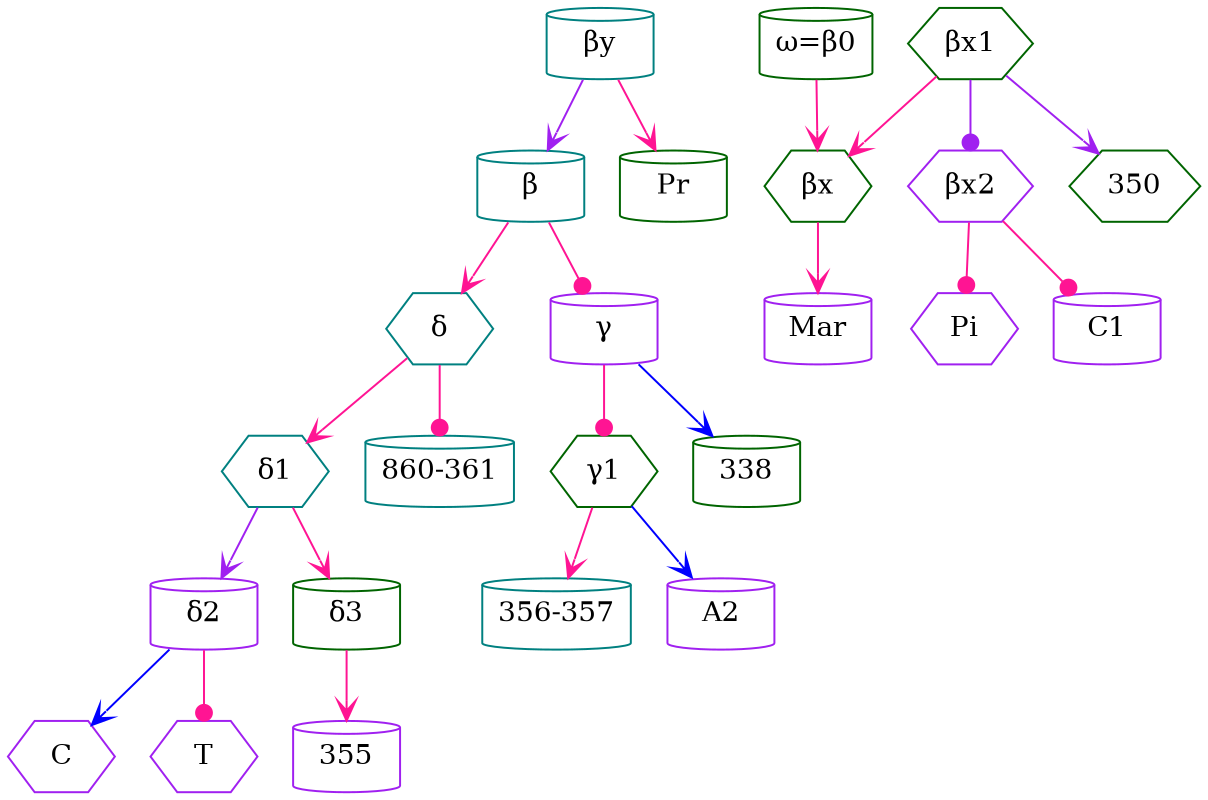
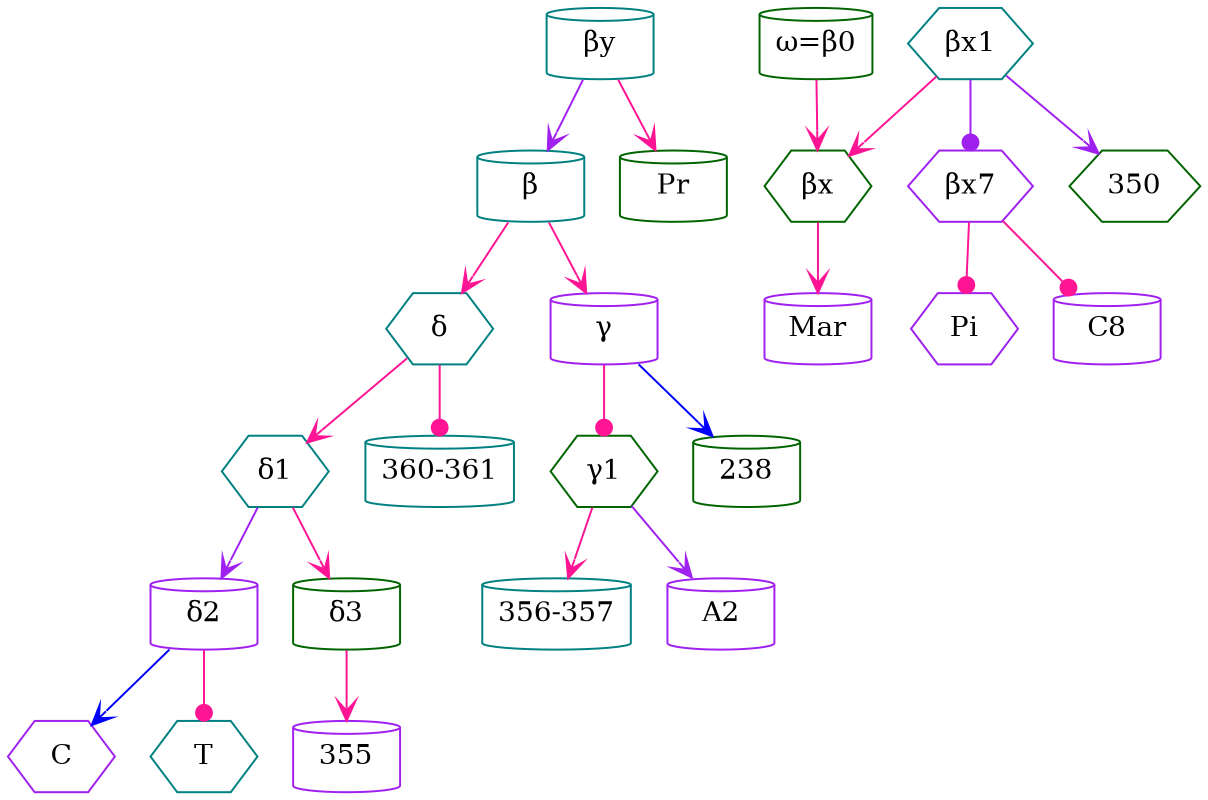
(970, 44) -> (970, 44)
(970, 186) -> (970, 186)
(564, 251) -> (563, 249)
(1107, 329) -> (1107, 329)
(440, 471) -> (440, 471)
(747, 471) -> (747, 471)
(655, 534) -> (655, 534)
(204, 757) -> (204, 757)
